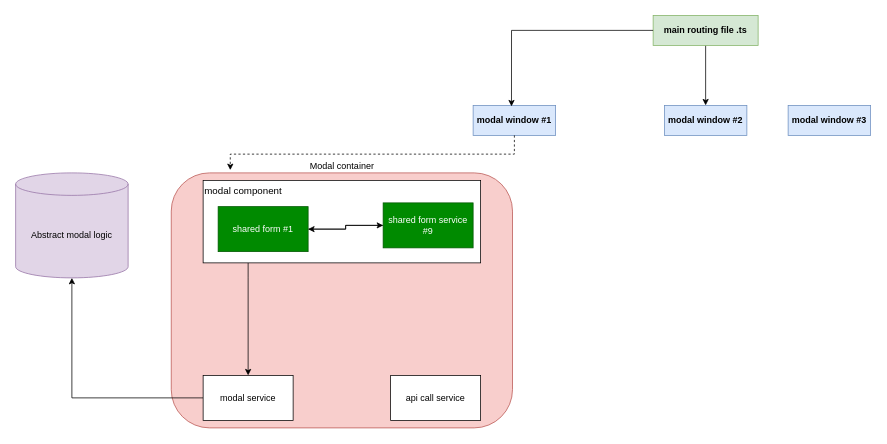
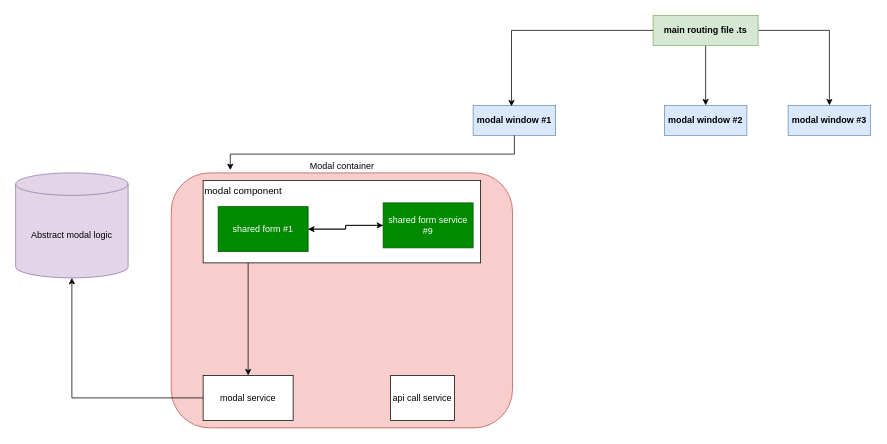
none -> (828, 30)
(375, 154) -> (375, 154)
(435, 398) -> (422, 398)
